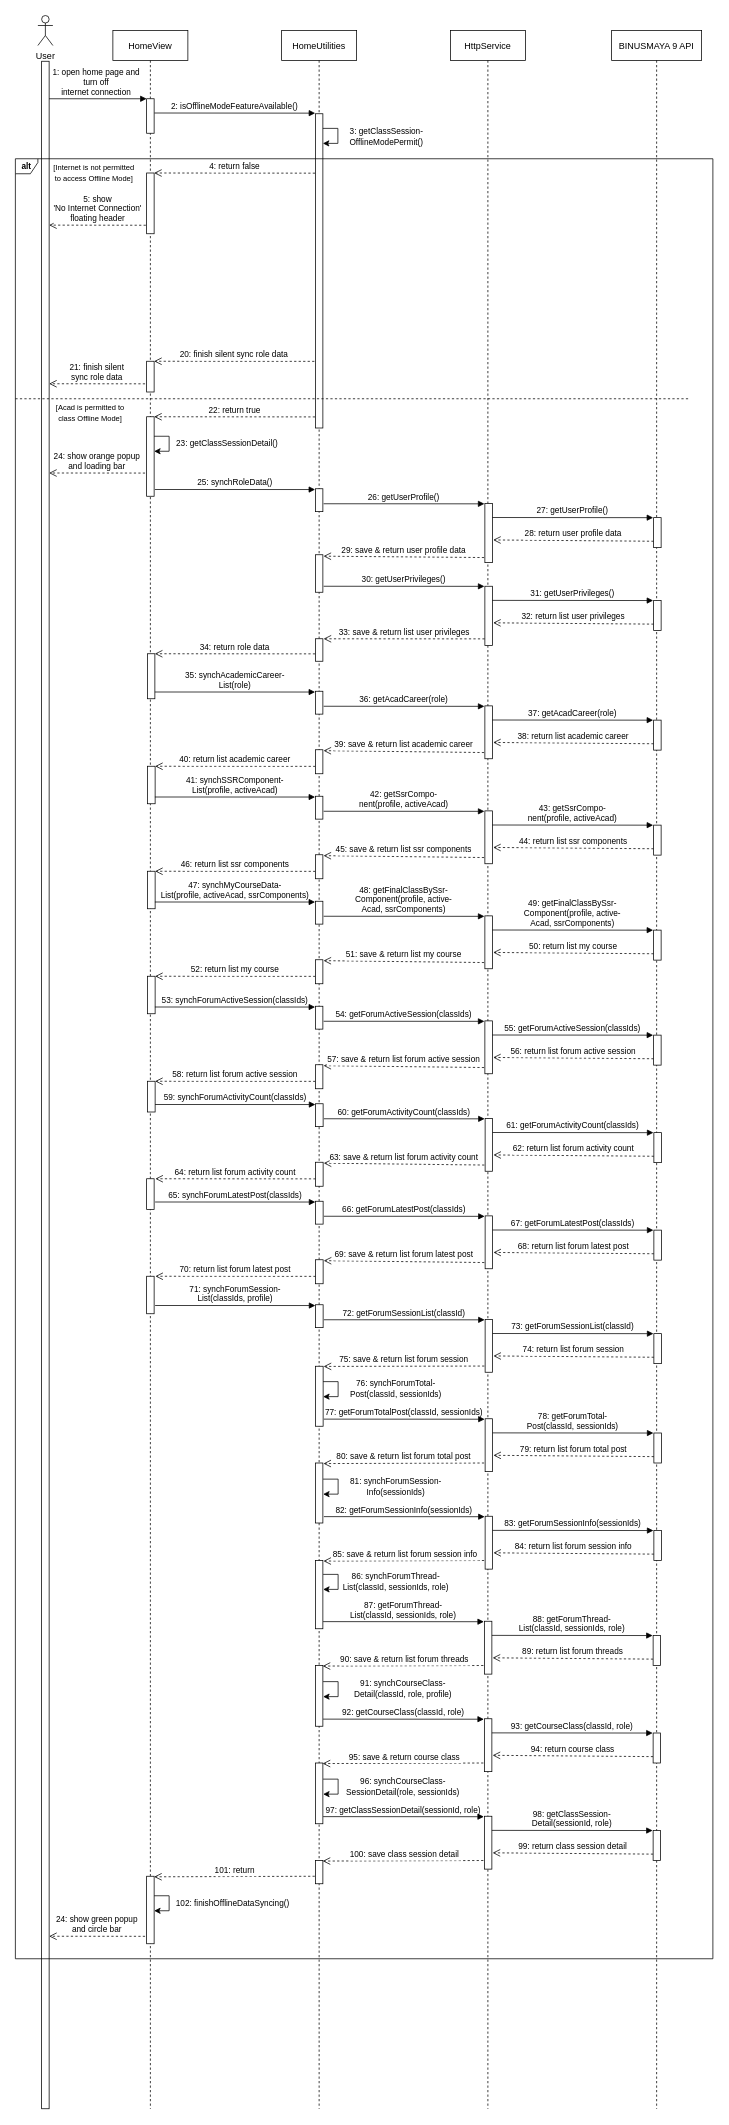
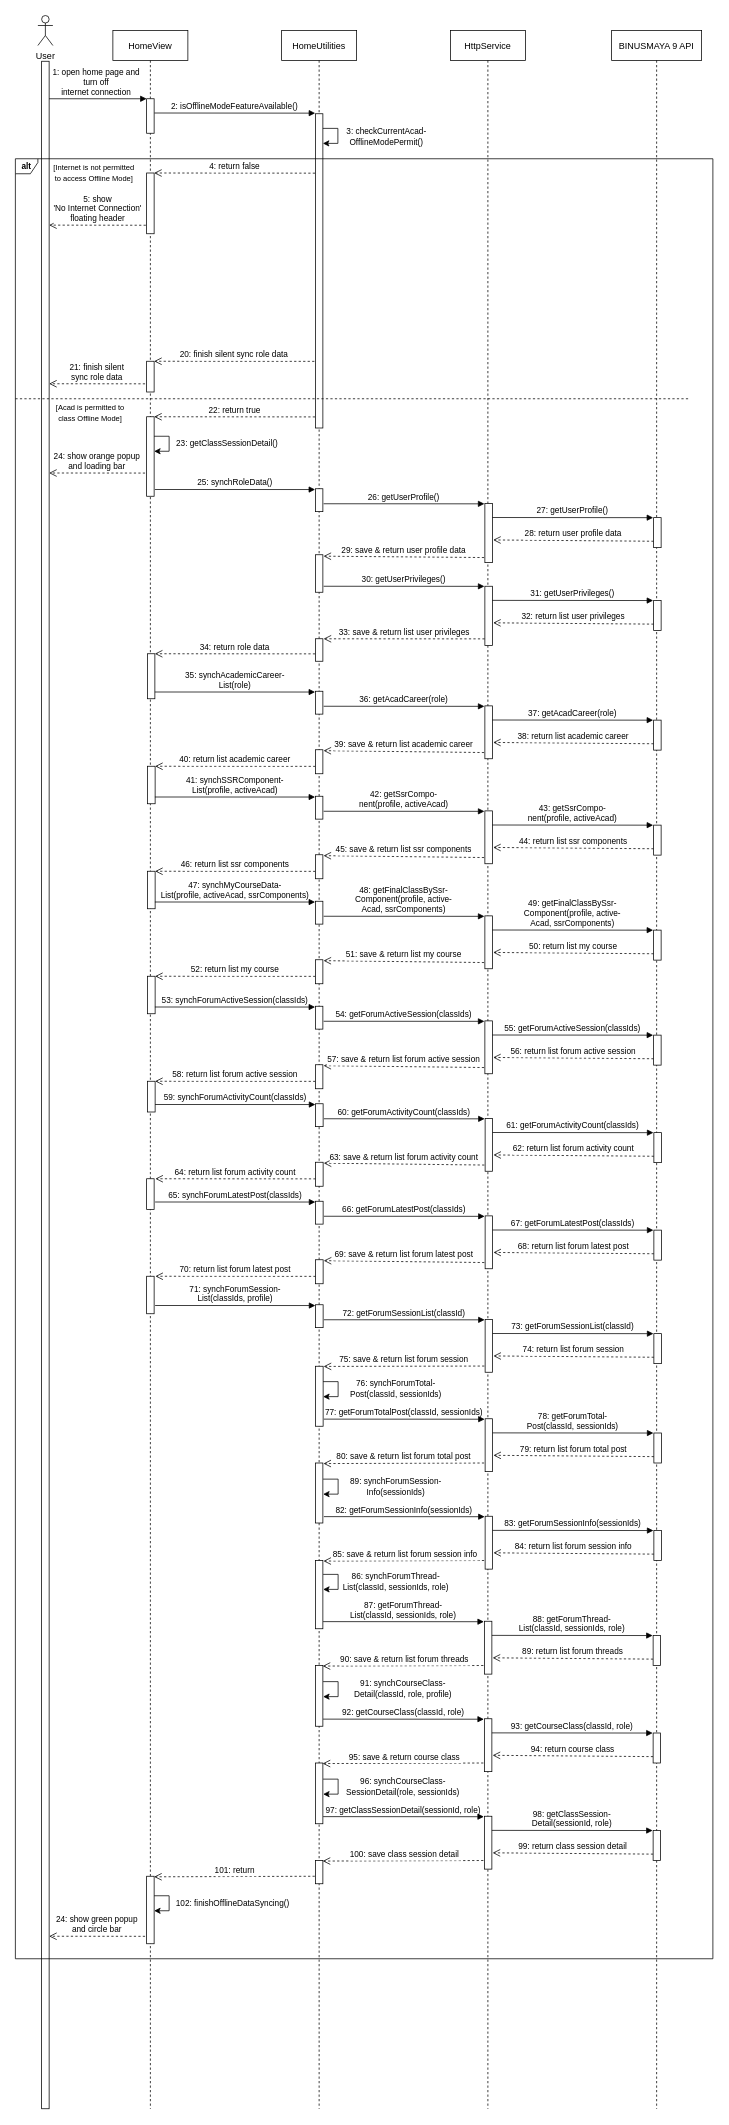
(387, 136) -> (387, 136)
(396, 1486) -> (396, 1486)
